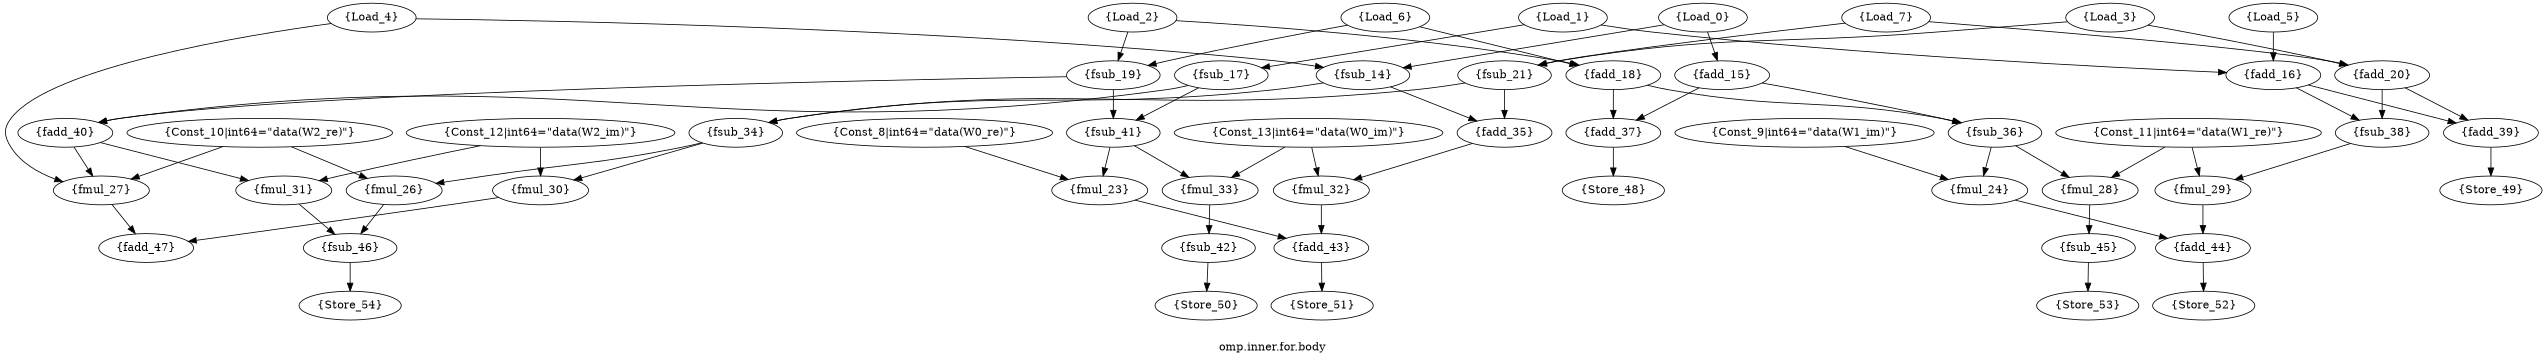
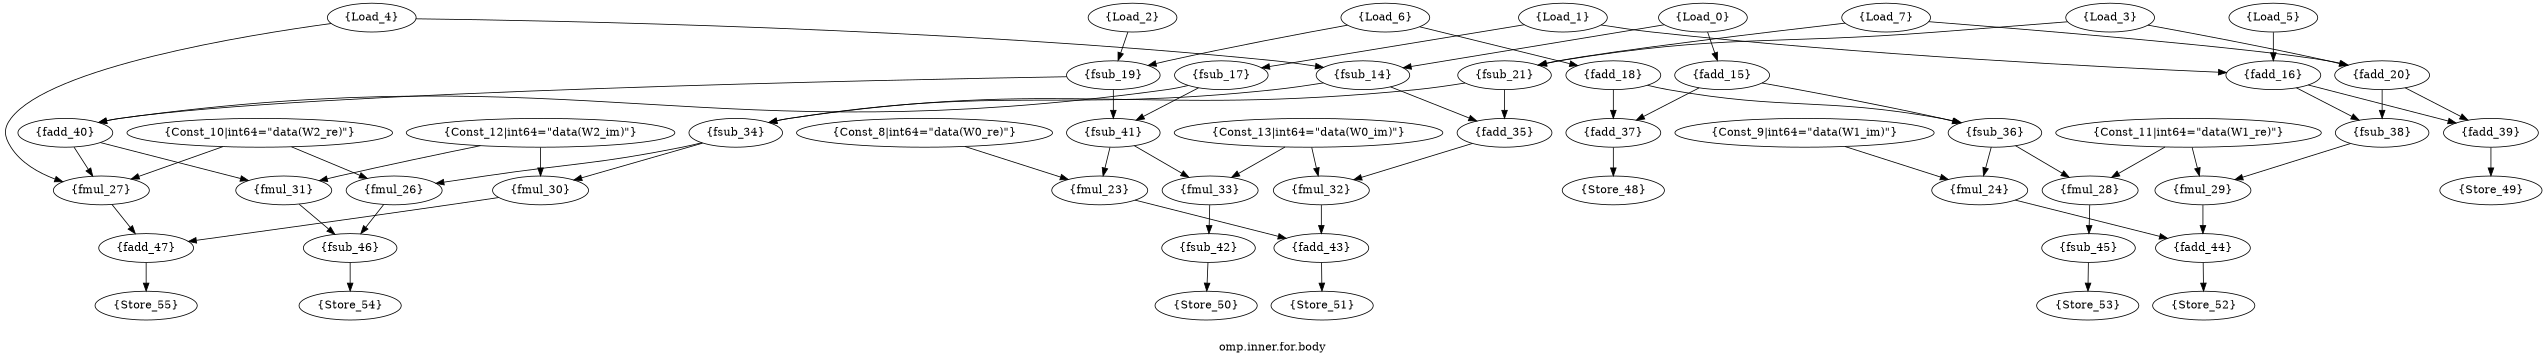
(1374, 37) -> none
none -> (146, 306)
